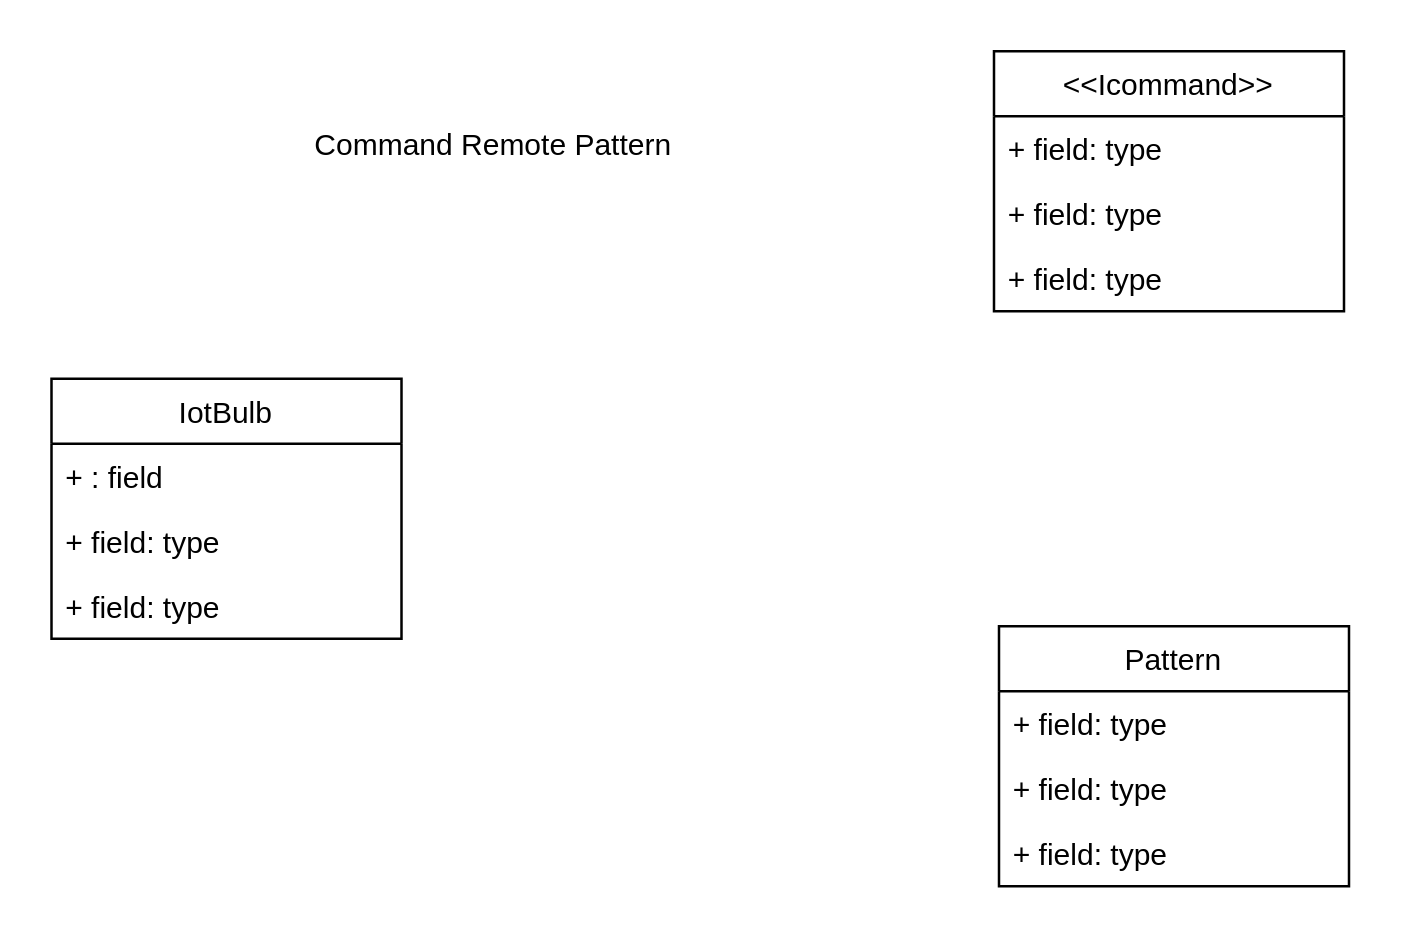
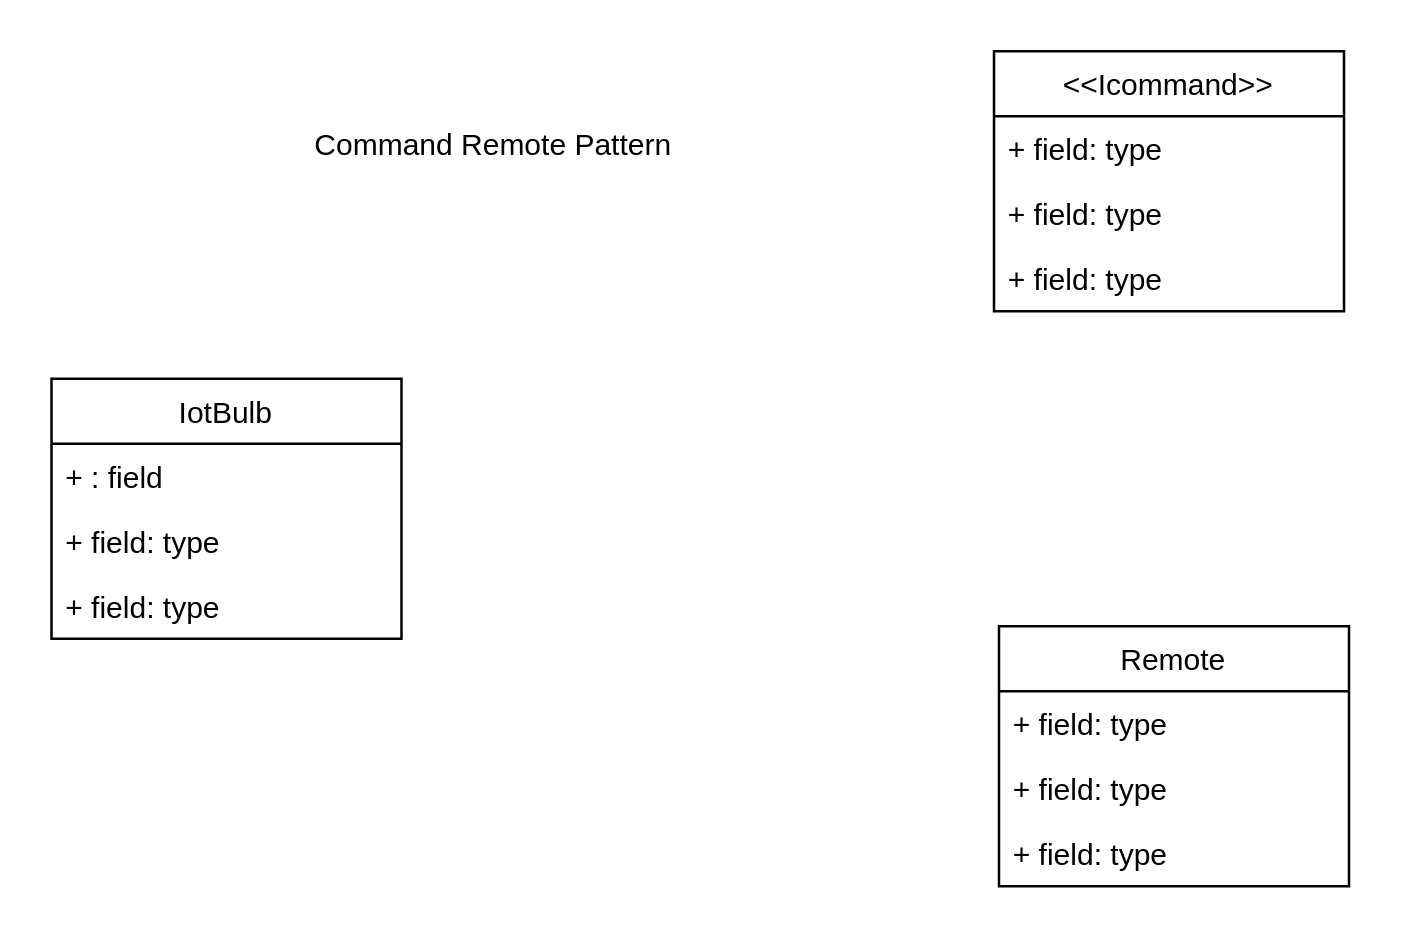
(1173, 660) -> (1173, 660)
